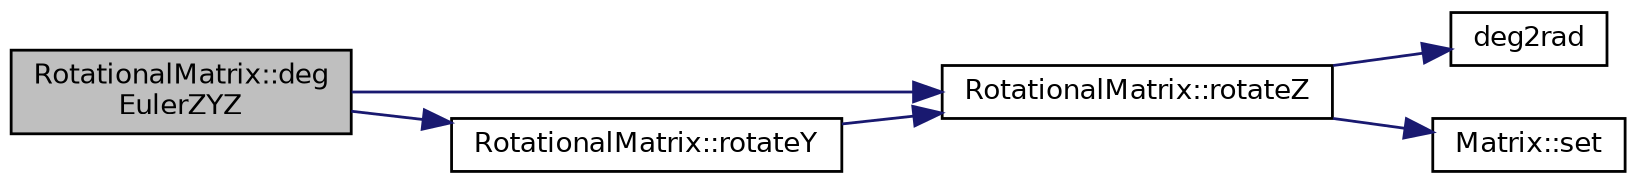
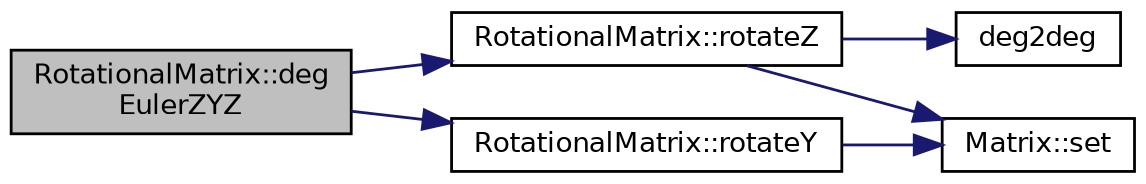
(1529, 39) -> (1038, 39)
(878, 120) -> (878, 145)
